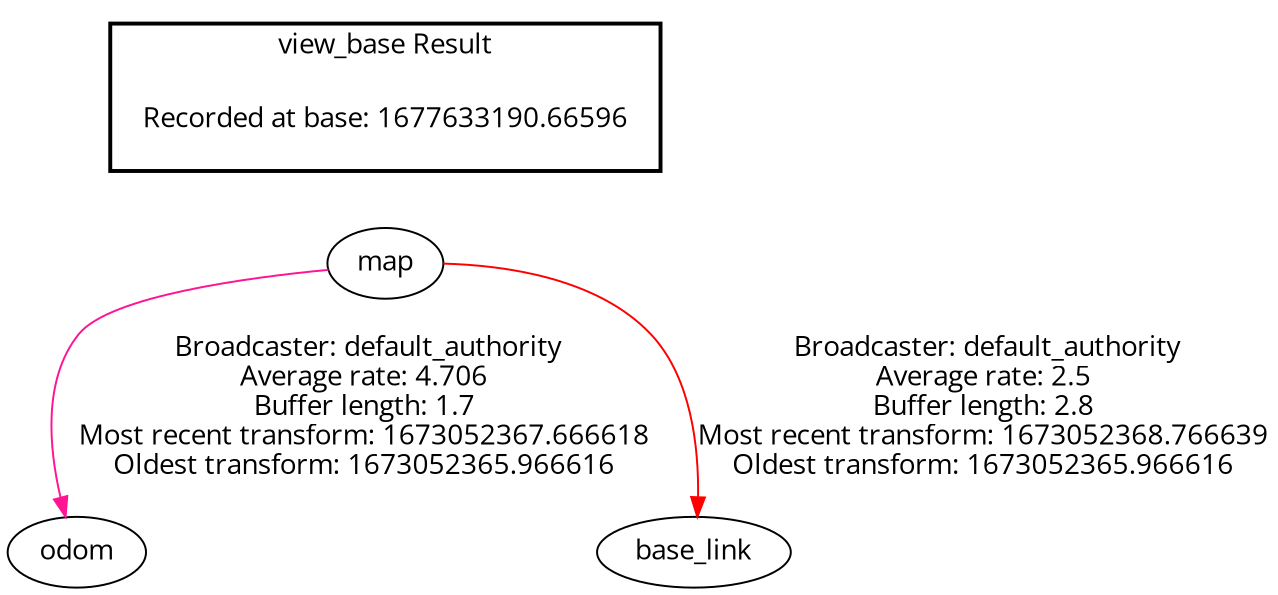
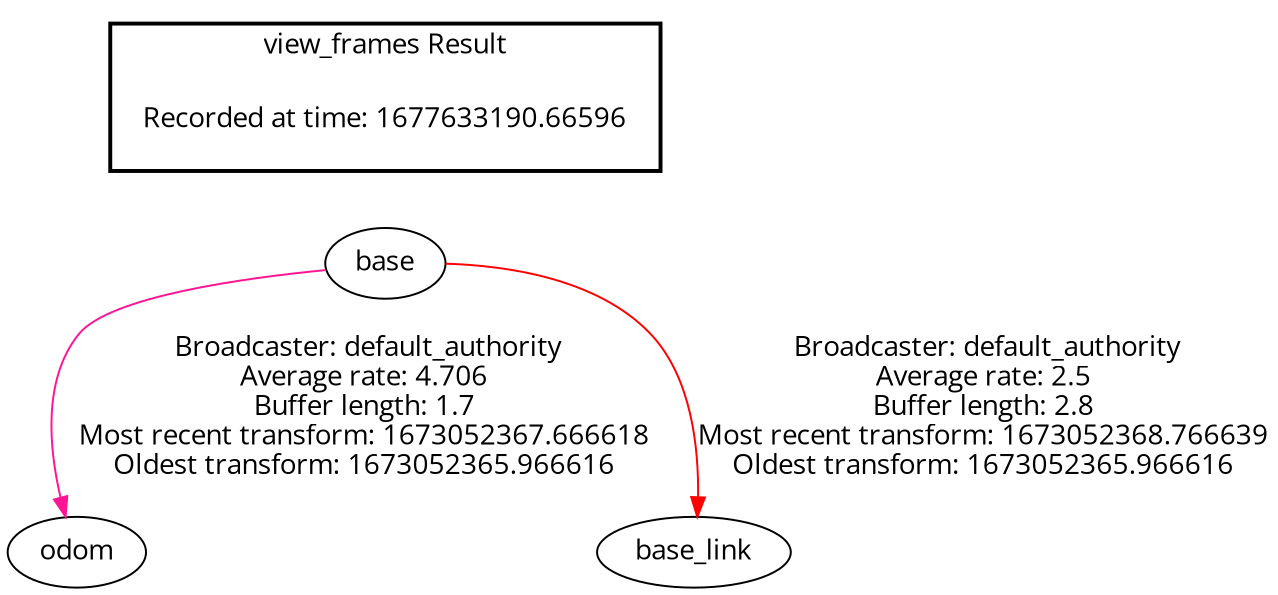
(385, 46) -> (385, 46)
(385, 120) -> (385, 120)
(385, 263) -> (385, 263)
